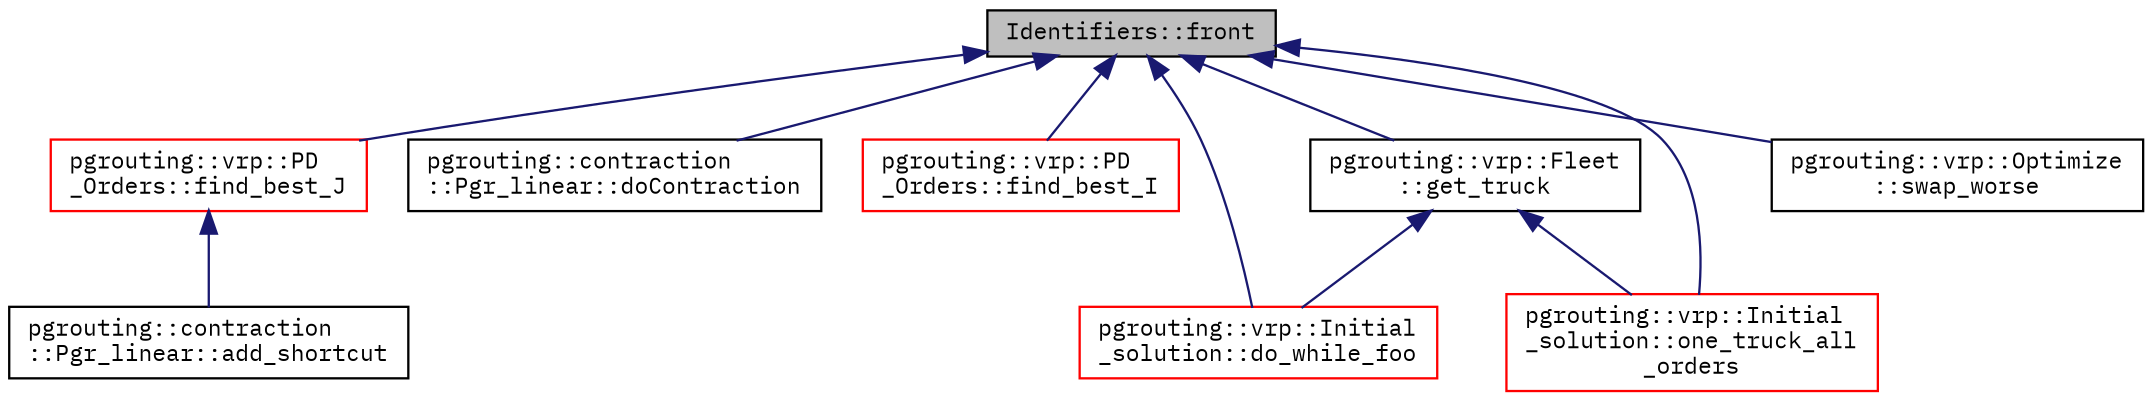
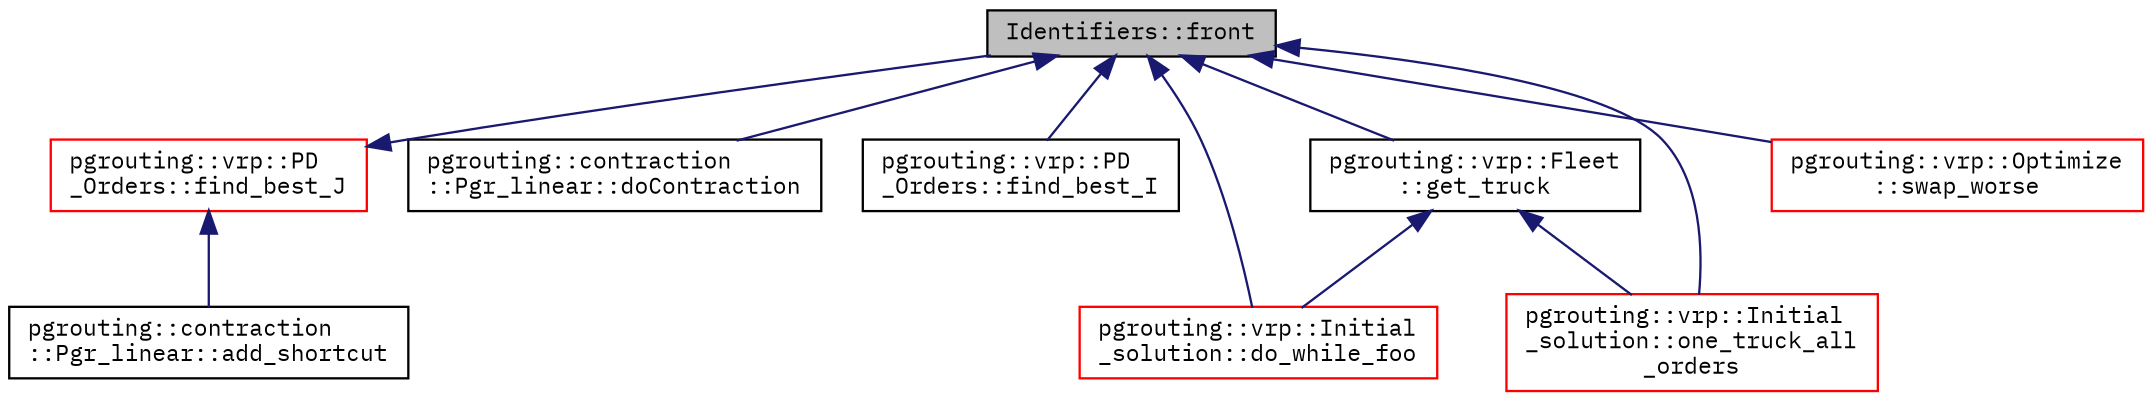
(661, 95) -> (690, 97)
(1021, 175) -> (1021, 175)
(1957, 175) -> (1957, 175)
